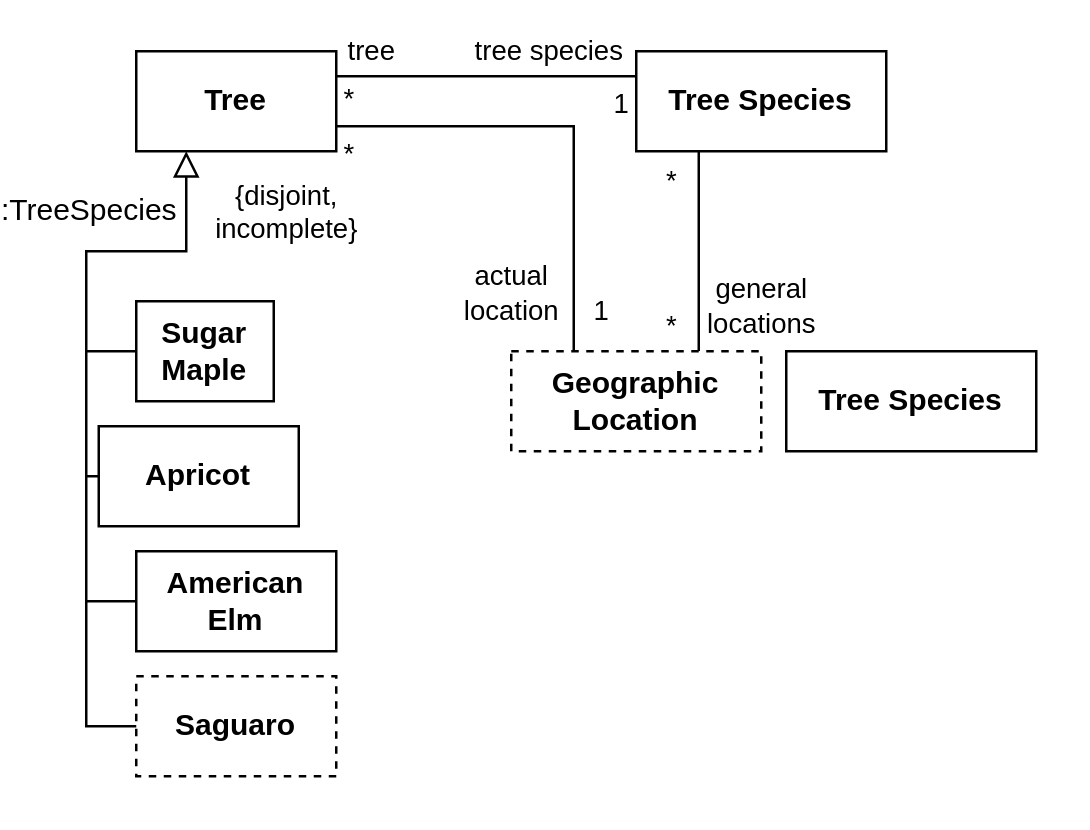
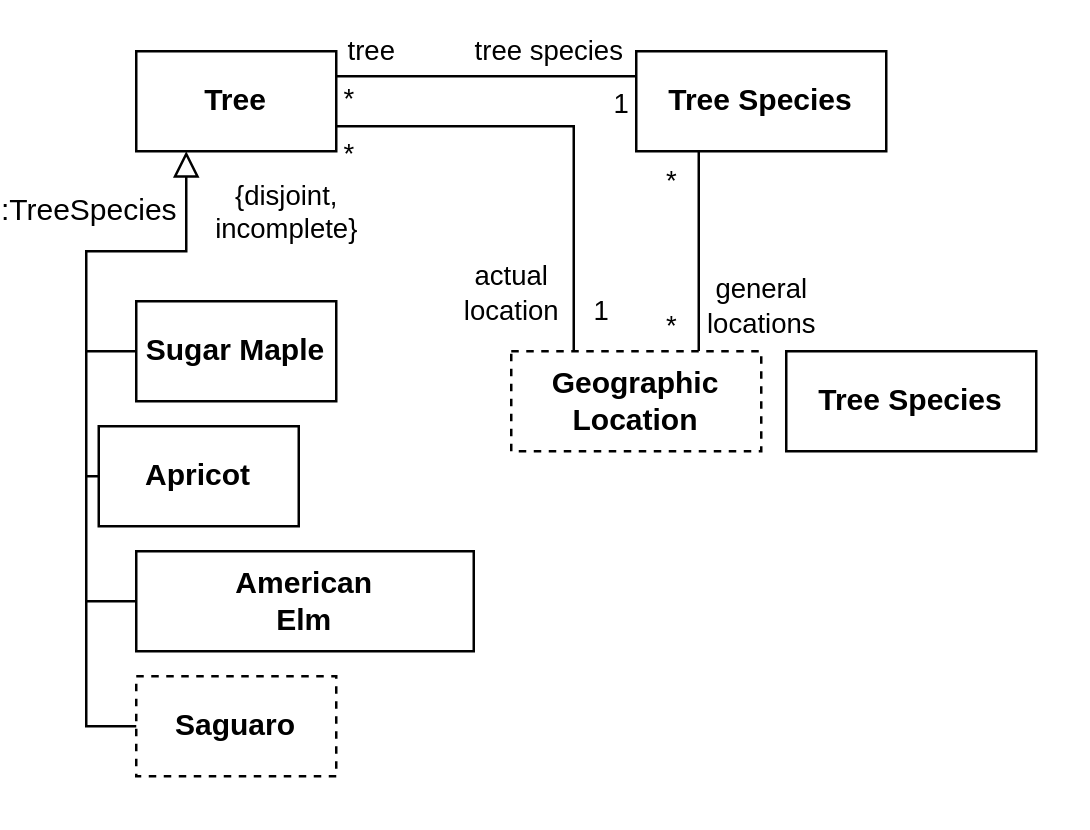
(205, 351) -> (236, 351)
(236, 601) -> (305, 601)
